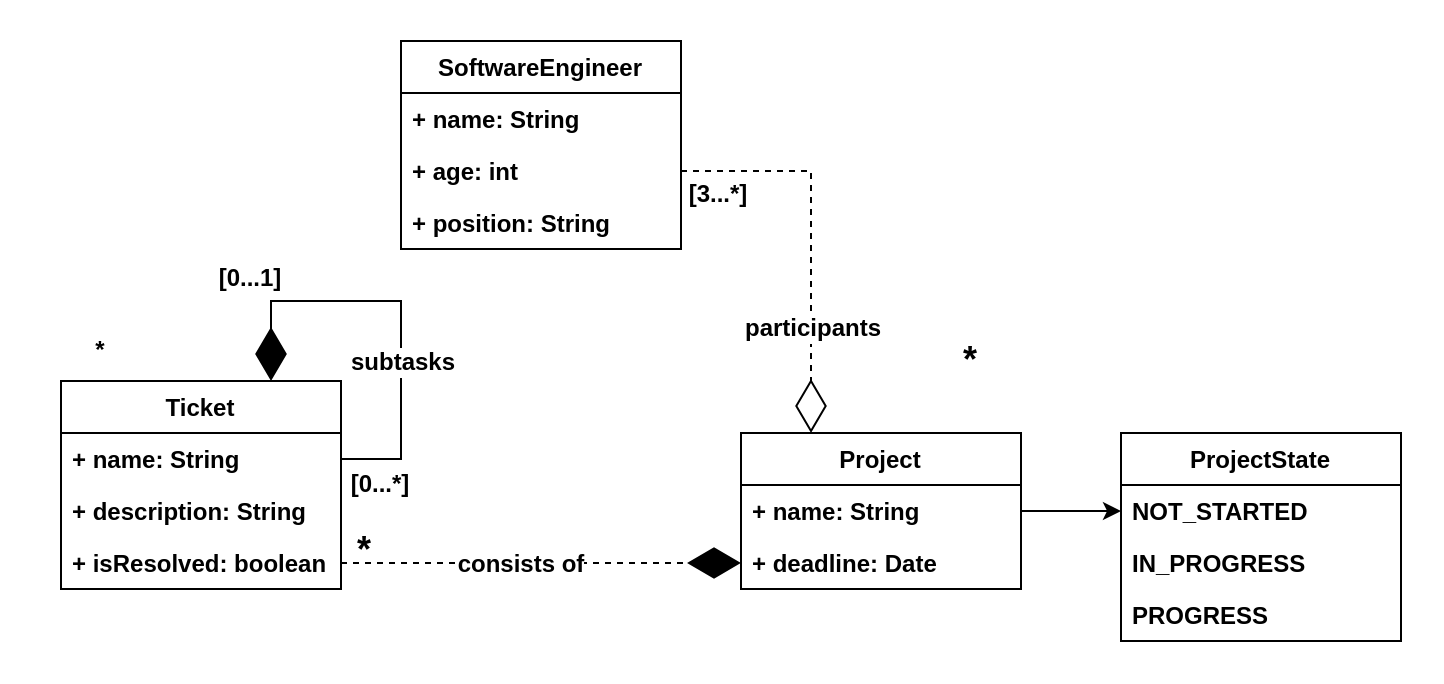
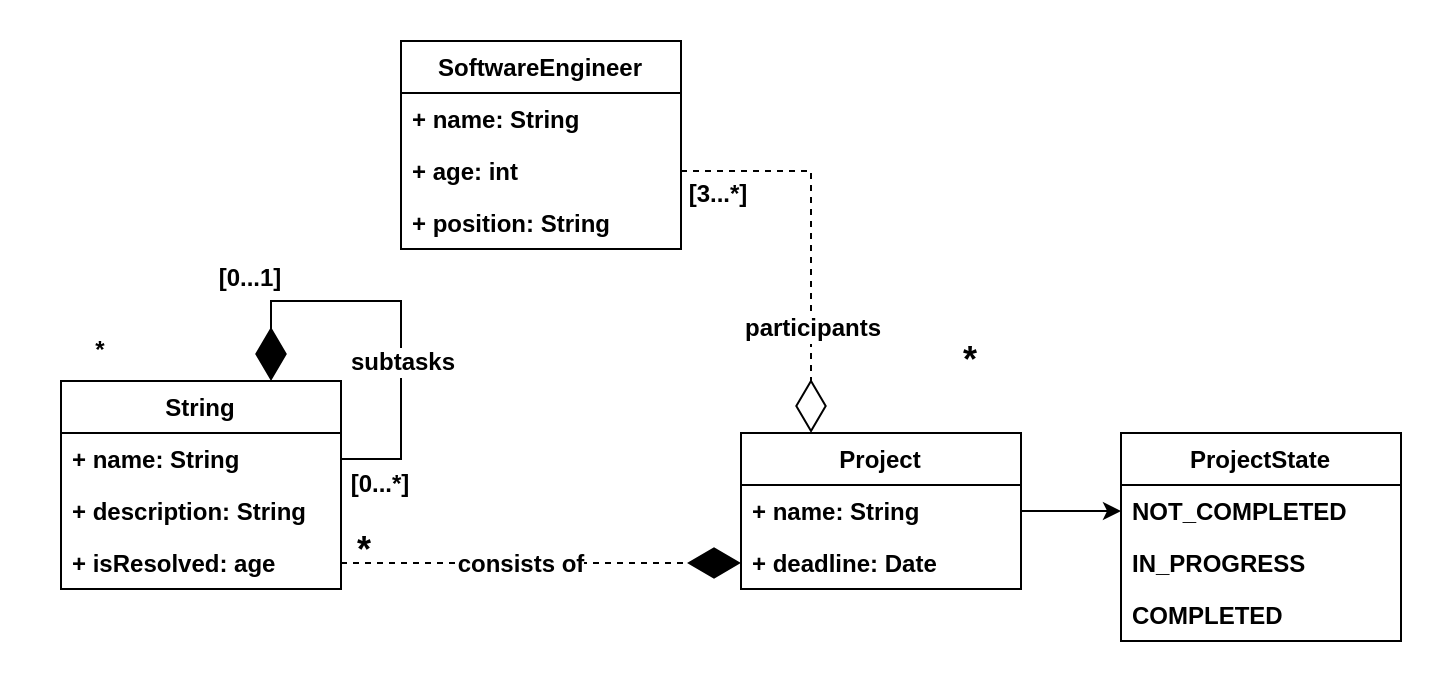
(200, 408) -> (200, 408)
(1206, 512) -> (1219, 512)
(194, 564) -> (171, 564)
(1186, 616) -> (1192, 616)
